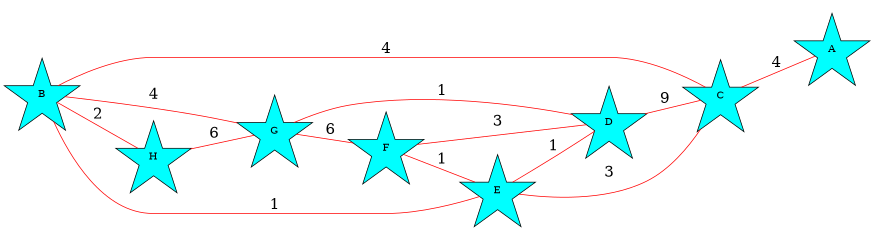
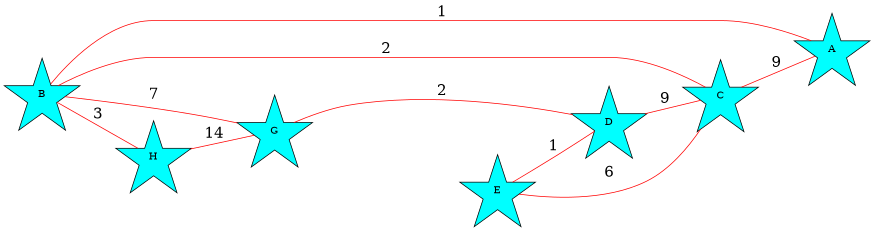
(386, 49) -> (386, 49)
(776, 63) -> (776, 63)
(442, 91) -> (442, 91)
(154, 95) -> (154, 95)
(98, 115) -> (98, 115)
(214, 134) -> (214, 134)
(386, 148) -> none
(609, 173) -> (609, 173)
(246, 213) -> (422, 21)
